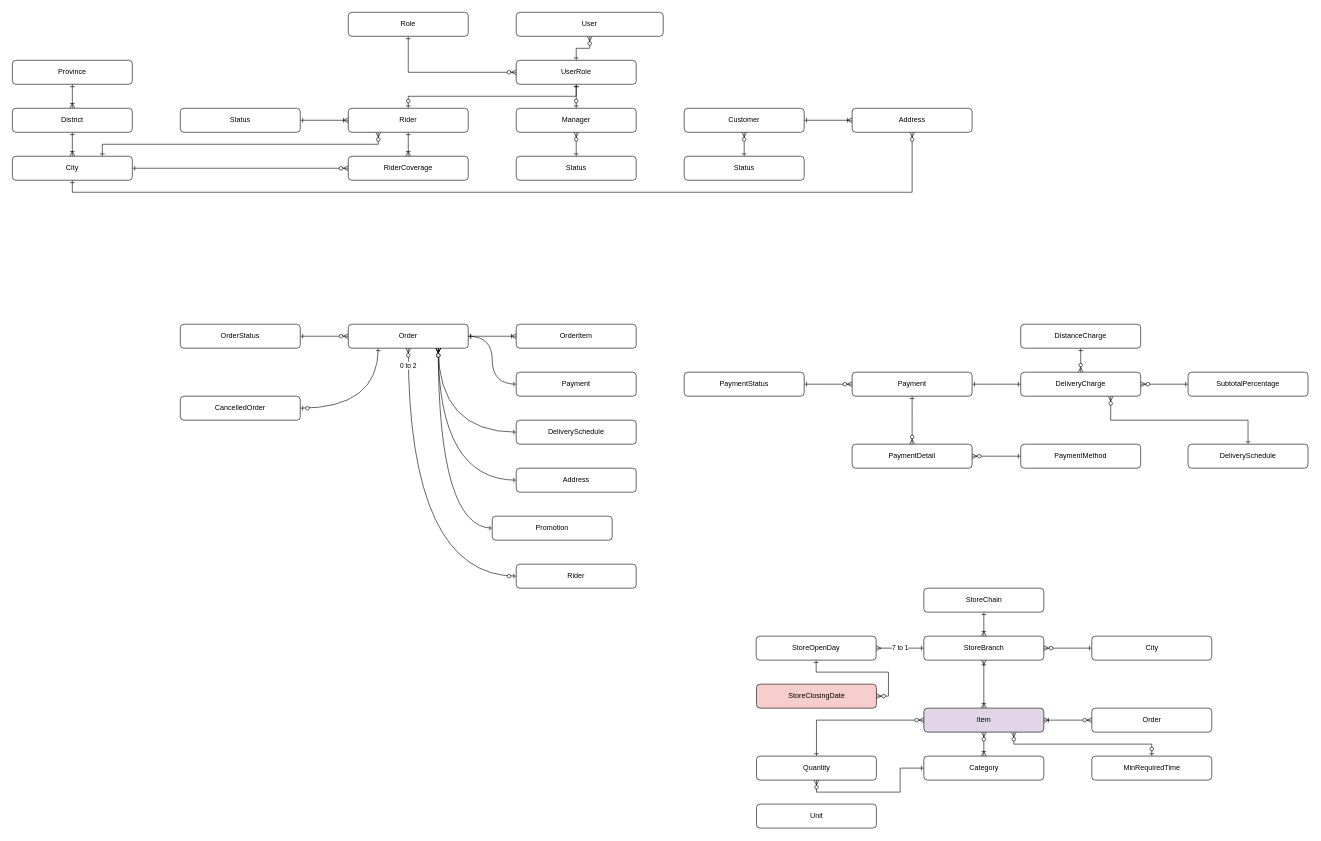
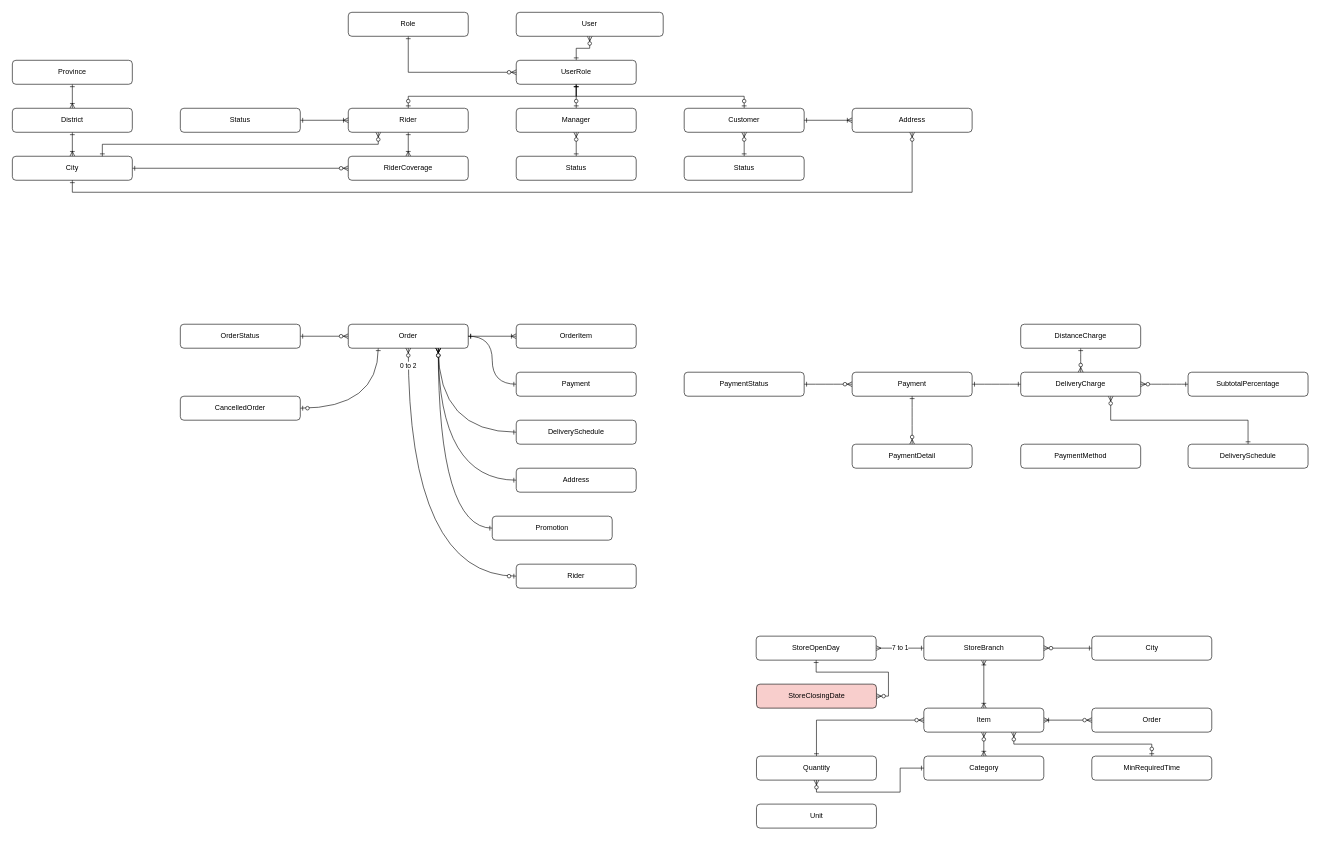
none -> (667, 96)
(997, 456) -> none
(984, 600) -> none
(984, 632) -> none
(984, 720) -> (984, 720)
